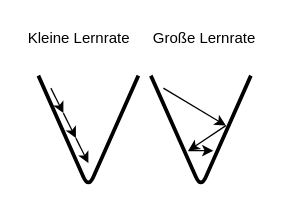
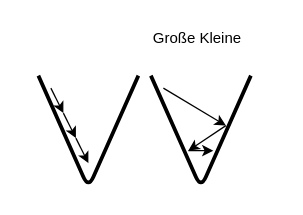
(88, 38) -> none
(210, 38) -> (198, 38)
